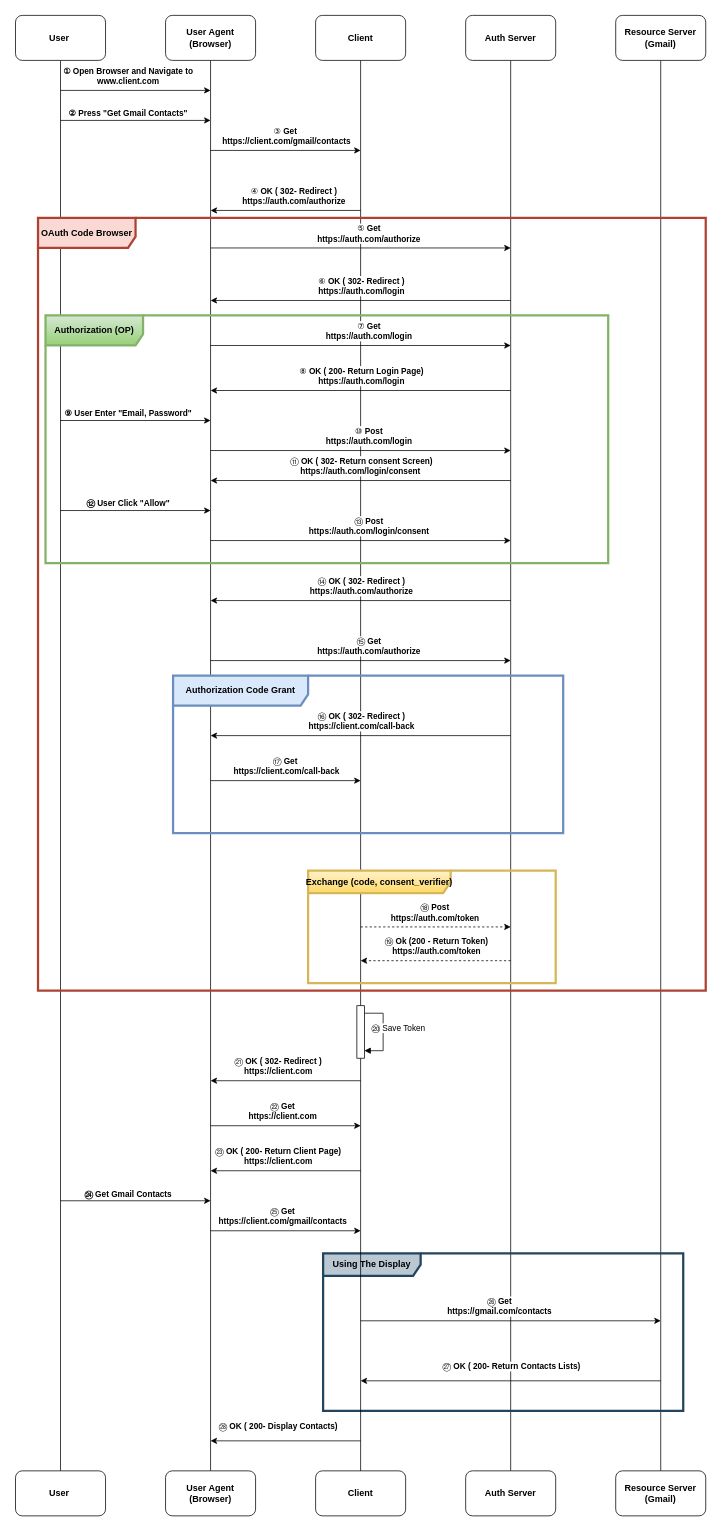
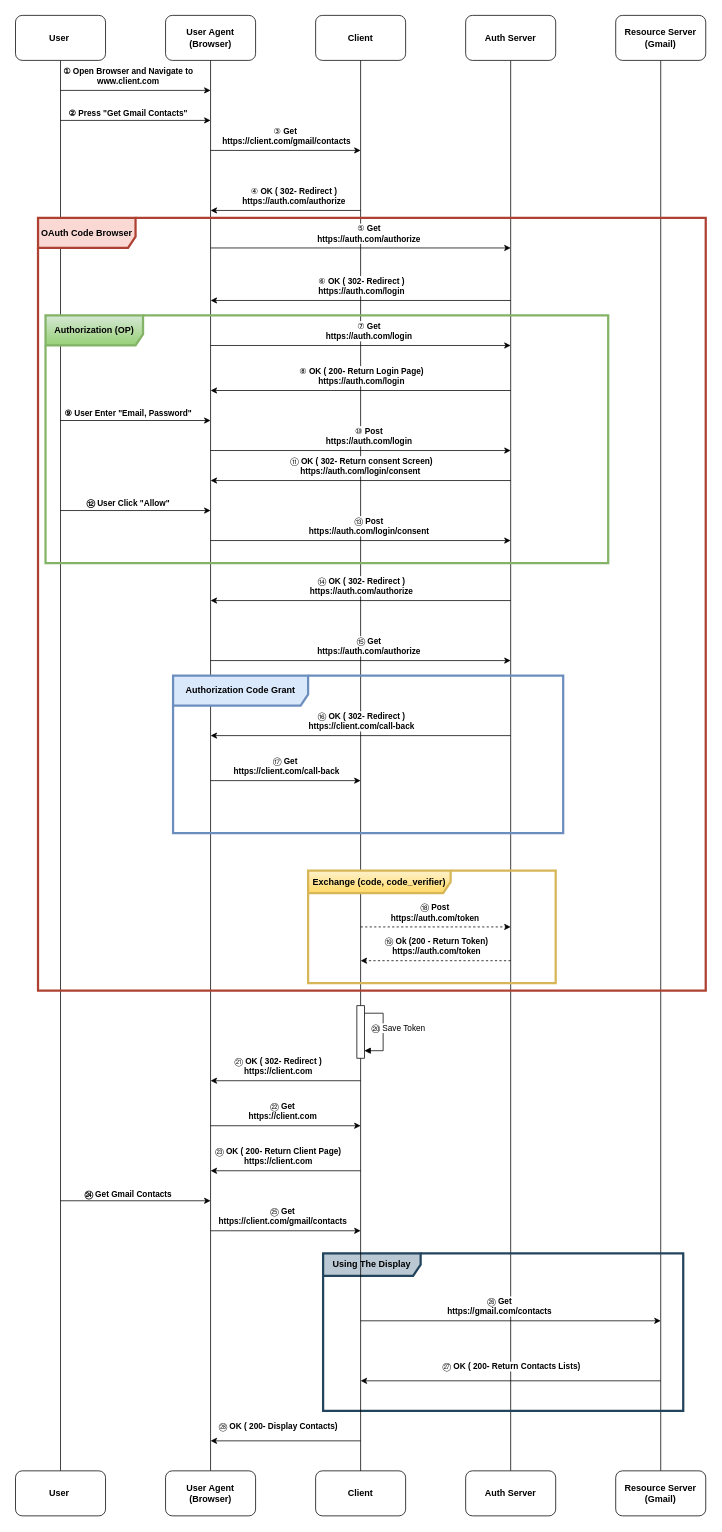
(379, 882) -> (379, 882)
